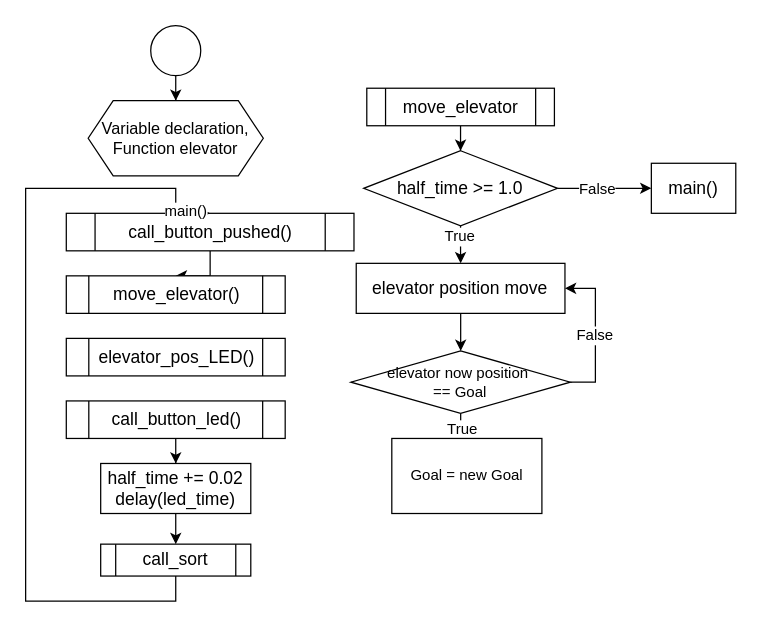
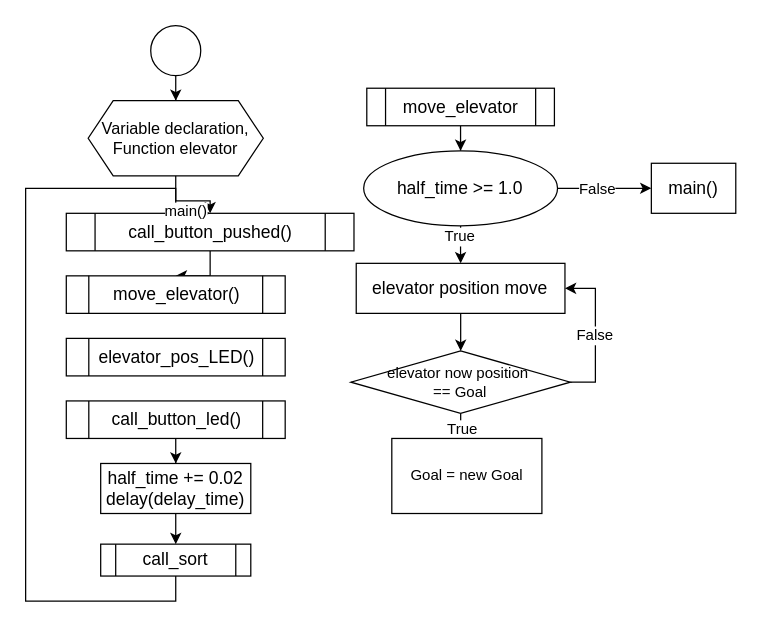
(460, 188) -> (460, 188)
none -> (196, 201)
(176, 488) -> (176, 488)
